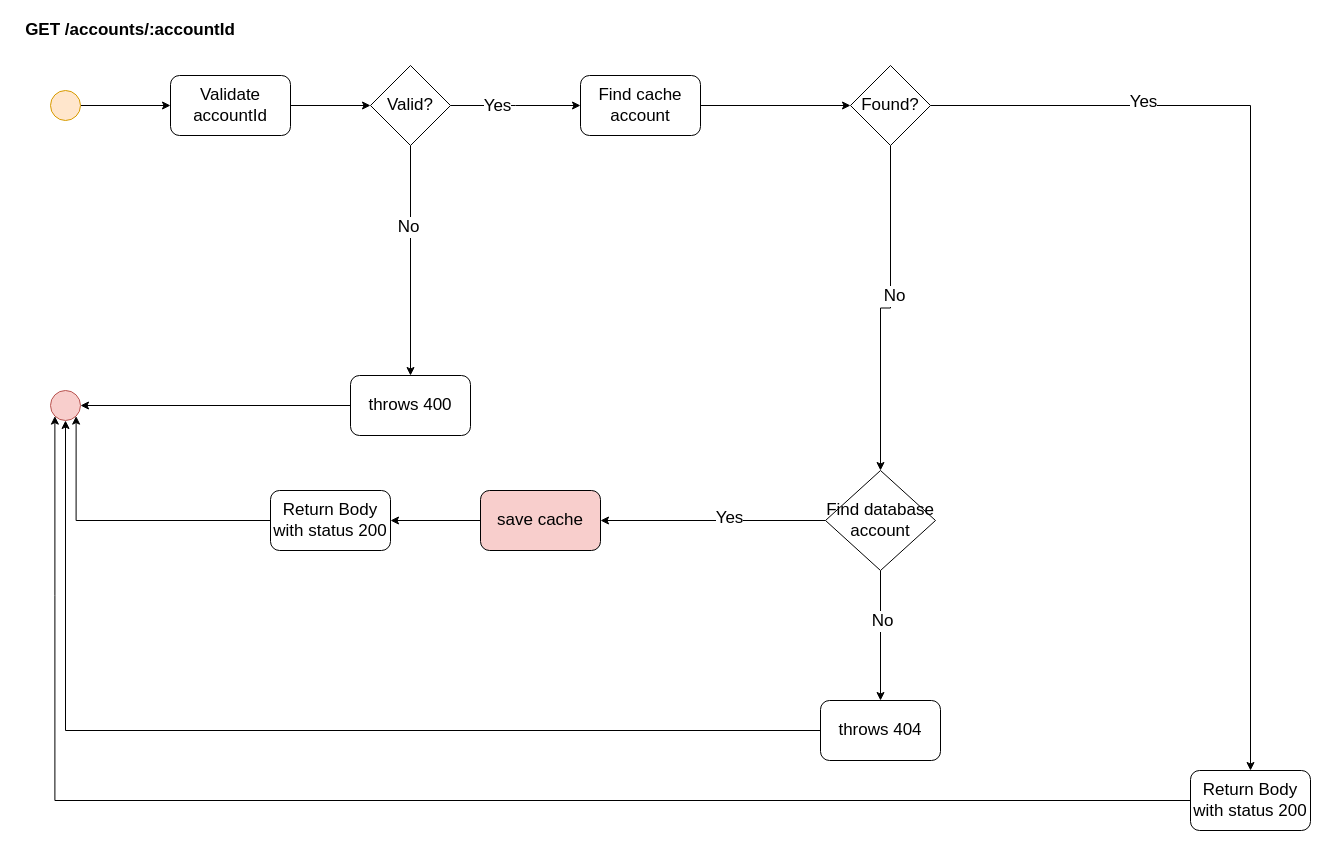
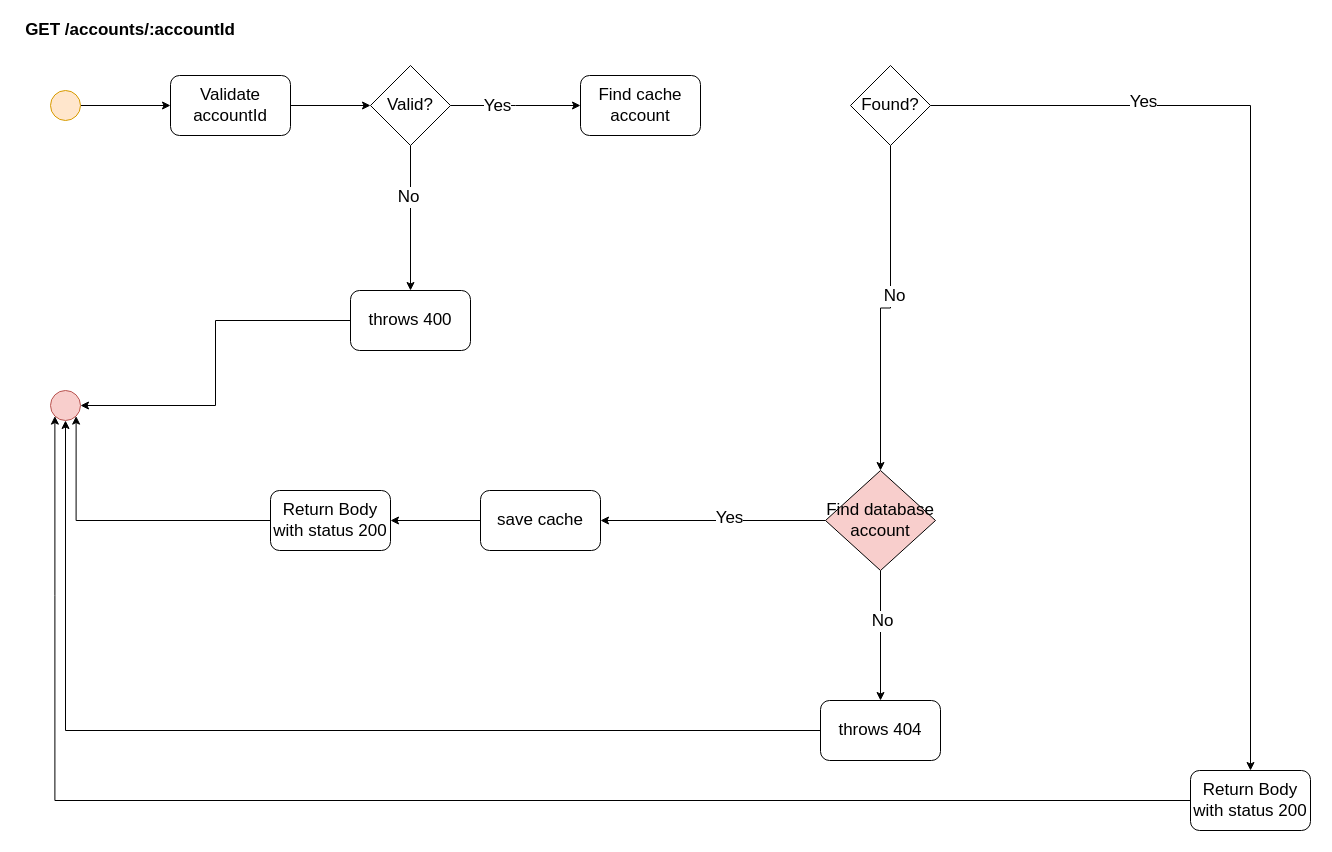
(772, 106) -> none
(411, 406) -> (411, 321)
(541, 521) -> (541, 521)
(881, 521) -> (881, 521)
